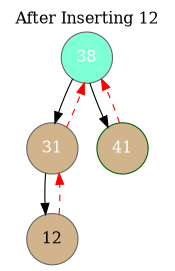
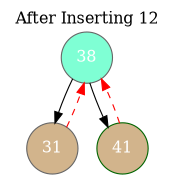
(52, 239) -> none
